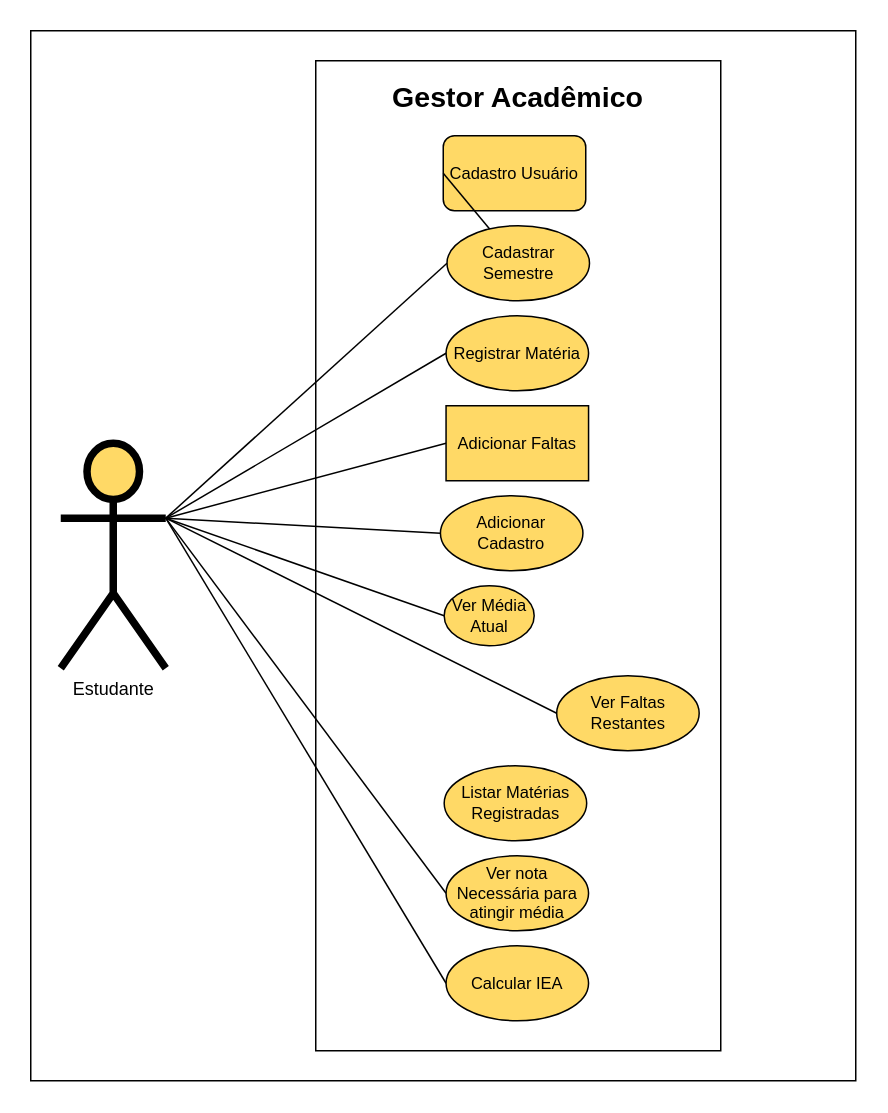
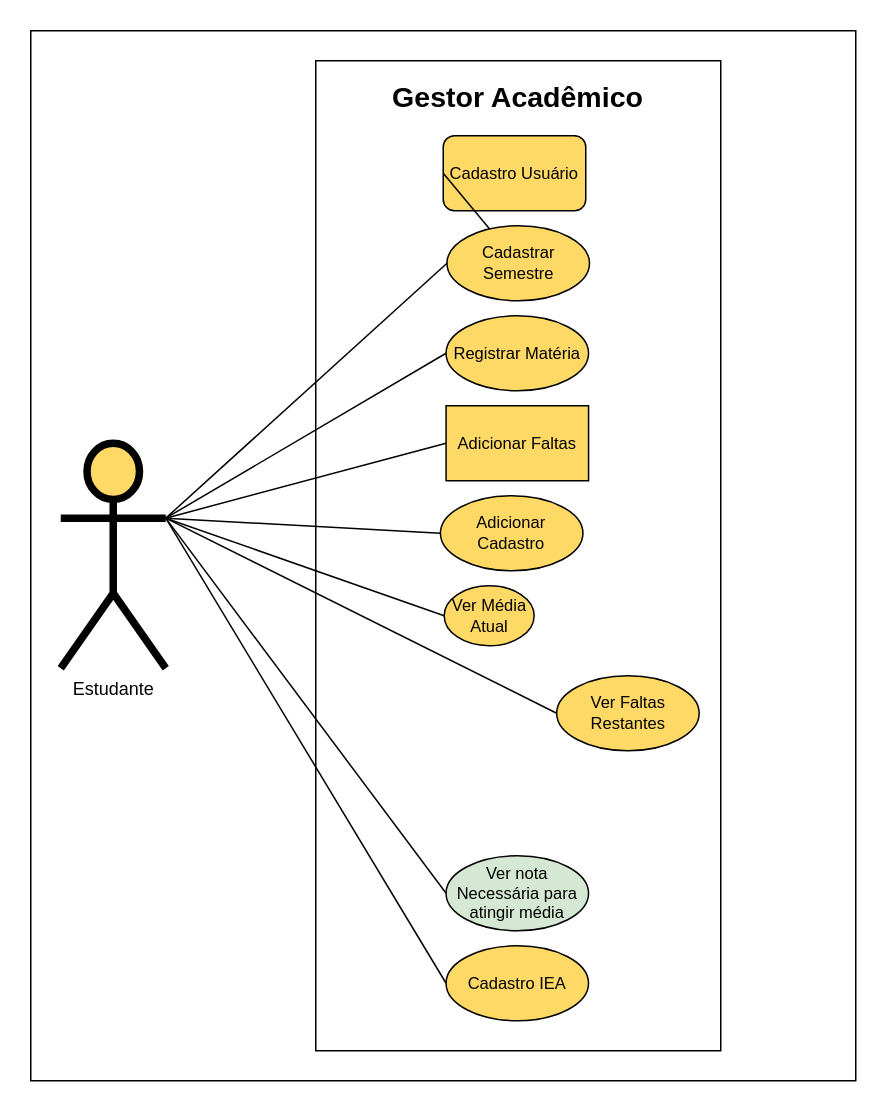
(515, 803) -> none
(517, 893) -> (517, 893)
(518, 983) -> (518, 983)
